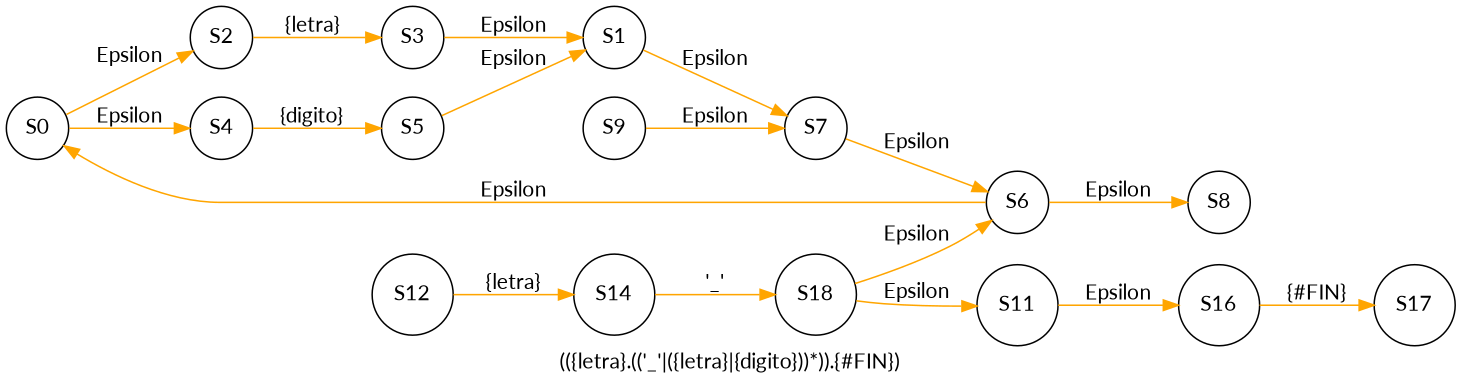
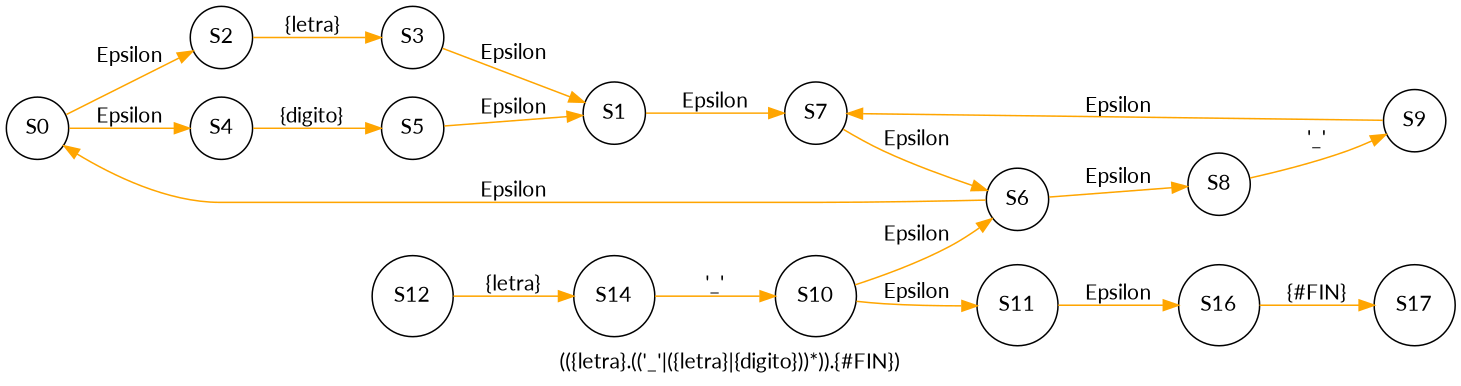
none -> (1312, 162)
(816, 295) -> (816, 296)
